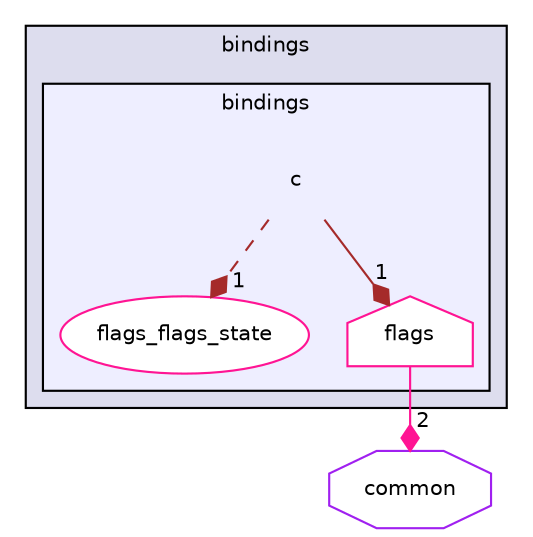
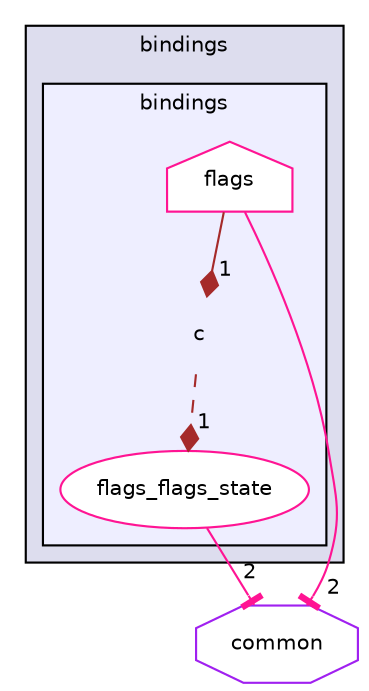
(349, 252) -> (218, 242)
(410, 396) -> (312, 381)
none -> (237, 577)
